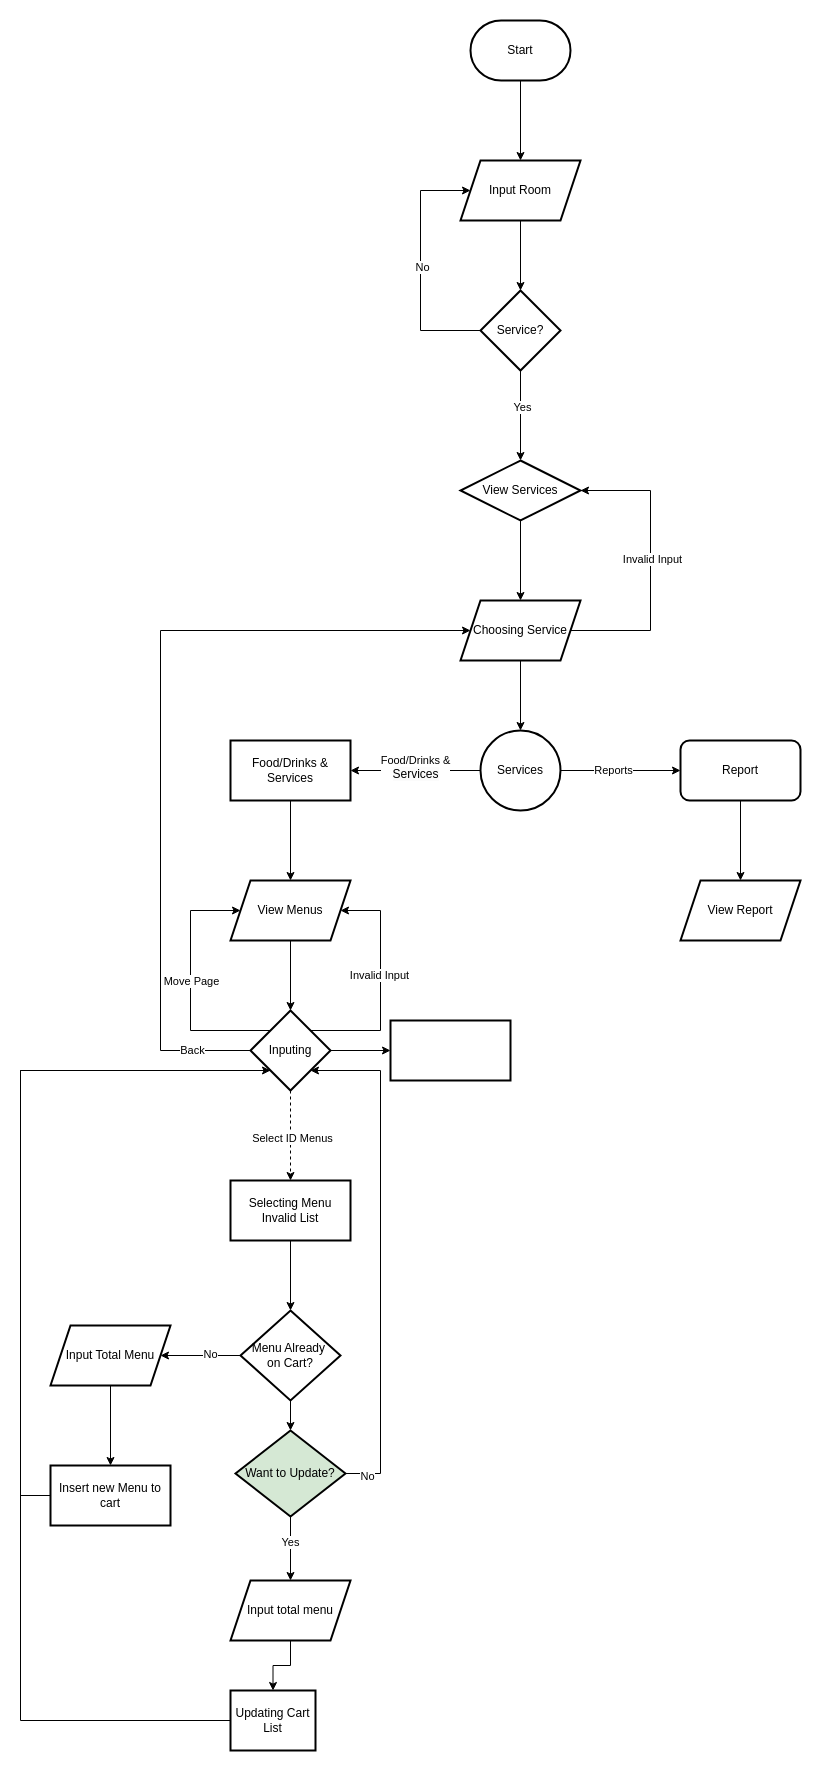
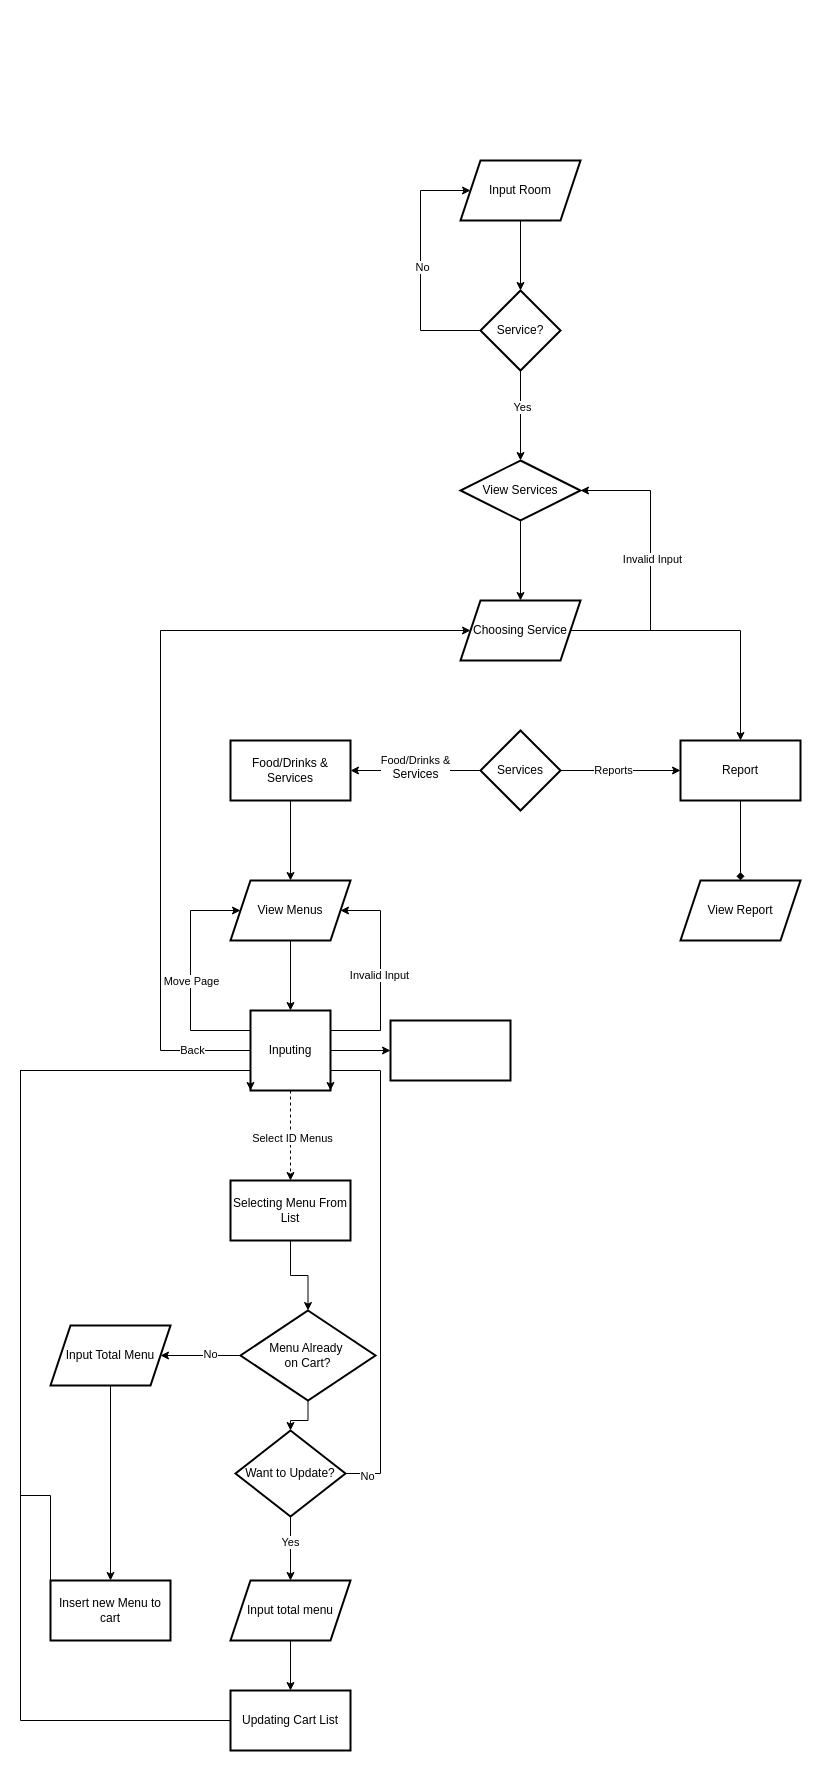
(521, 51) -> none
(521, 117) -> none
(521, 692) -> (741, 638)
(521, 771) -> (521, 771)
(741, 771) -> (741, 771)
(741, 872) -> (741, 872)
(291, 1051) -> (291, 1051)
(291, 1211) -> (291, 1211)
(291, 1356) -> (308, 1356)
(291, 1474) -> (291, 1474)
(111, 1496) -> (111, 1611)
(273, 1721) -> (291, 1721)
